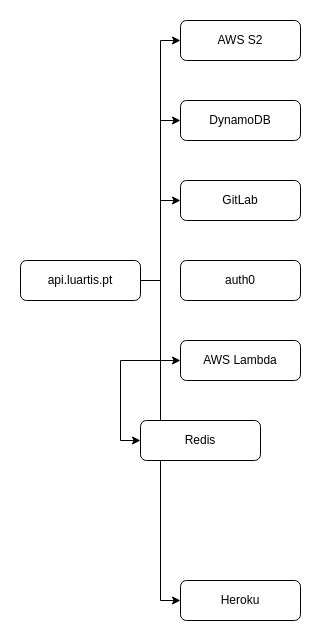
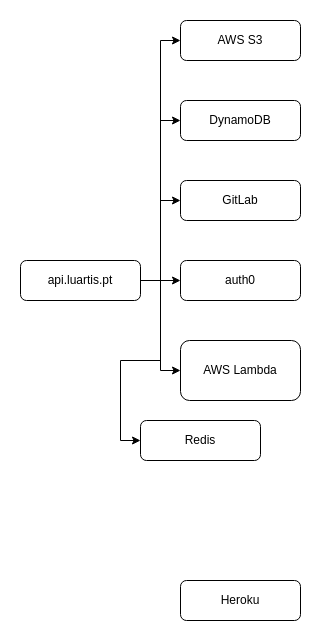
(241, 41) -> (241, 41)
(241, 361) -> (241, 371)
(161, 537) -> (168, 281)
